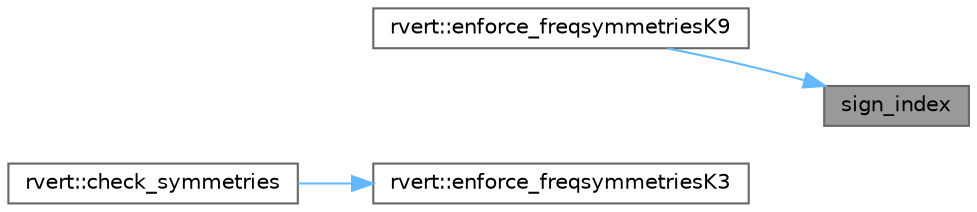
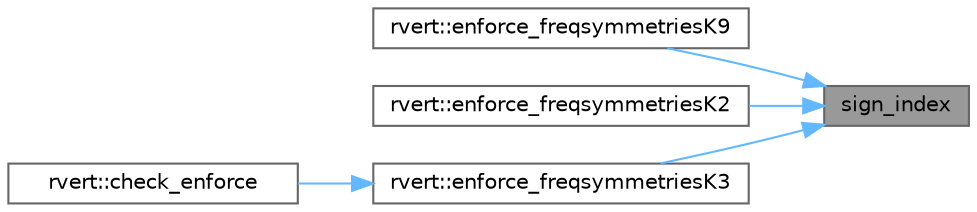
none -> (561, 106)
none -> (732, 148)
(153, 184) -> (153, 184)
